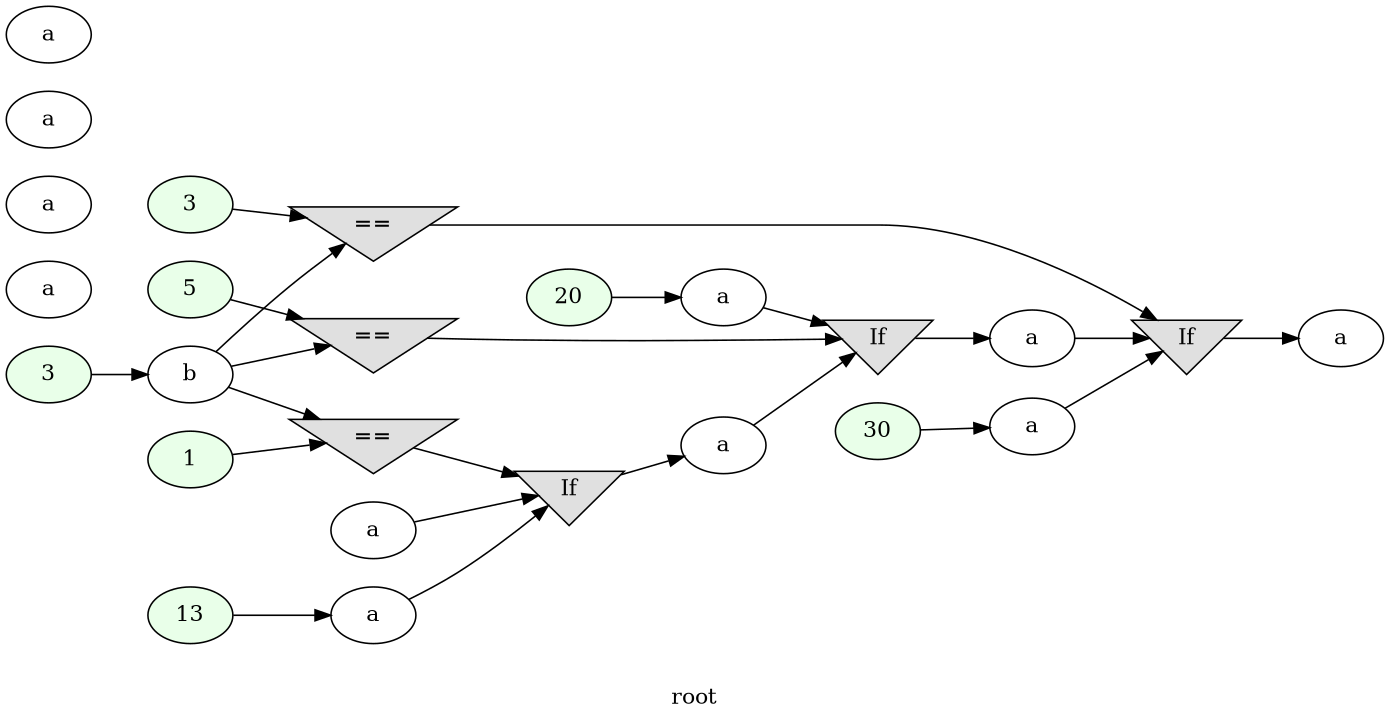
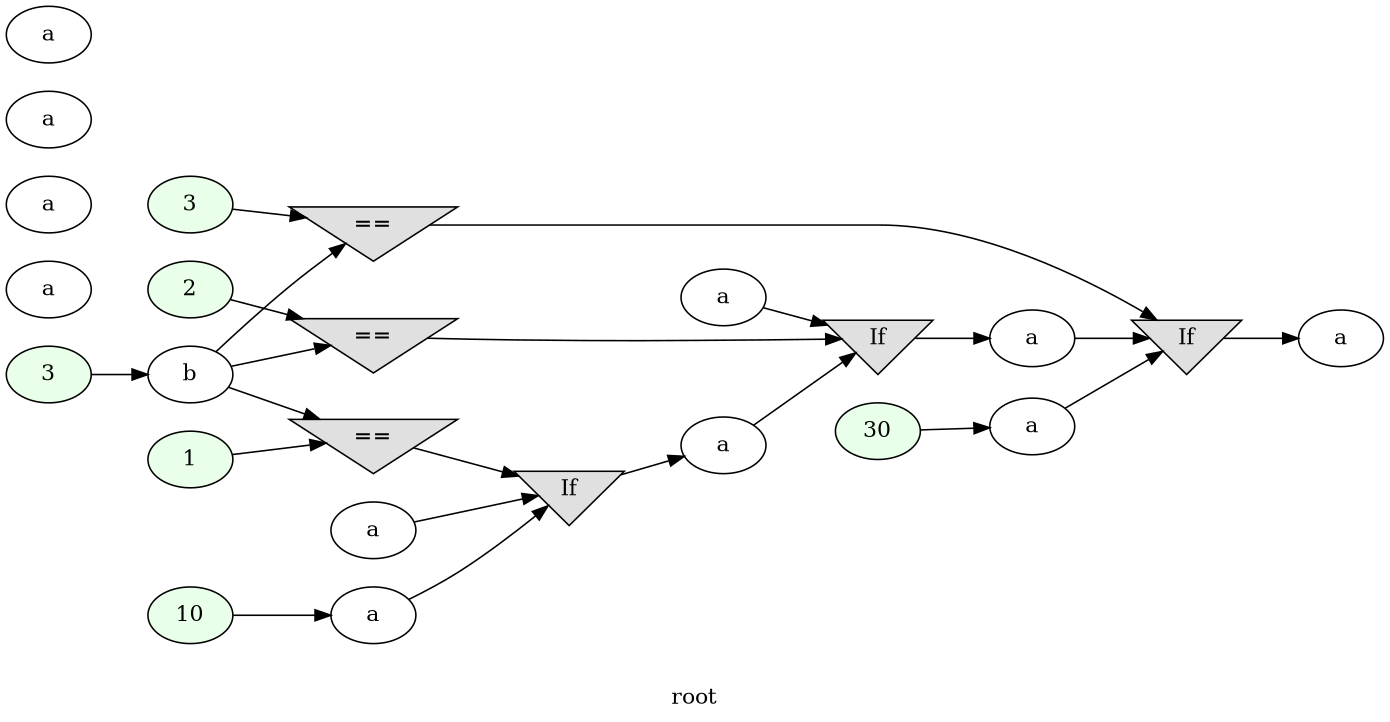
(190, 290) -> (190, 290)
(569, 297) -> none
(190, 615) -> (190, 615)
